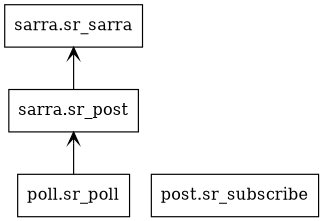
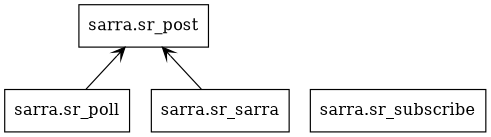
(74, 74) -> (186, 73)
(74, 196) -> (67, 111)
(235, 196) -> (398, 111)
